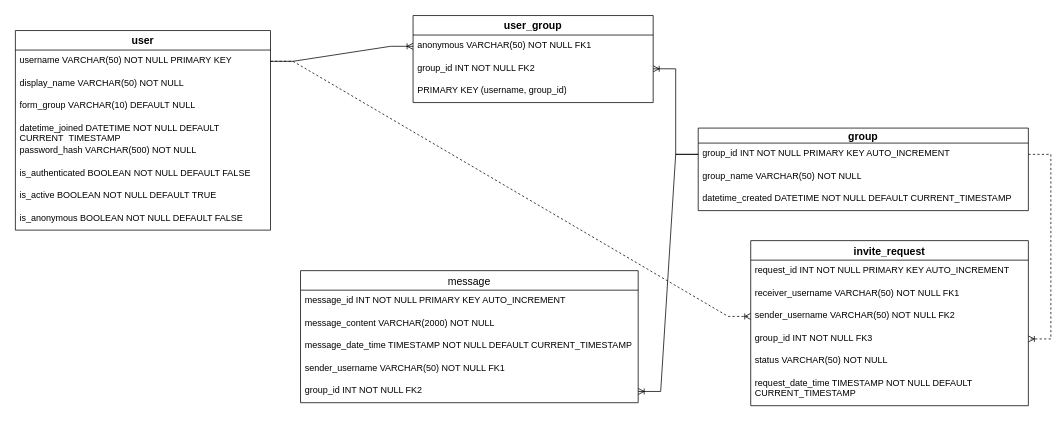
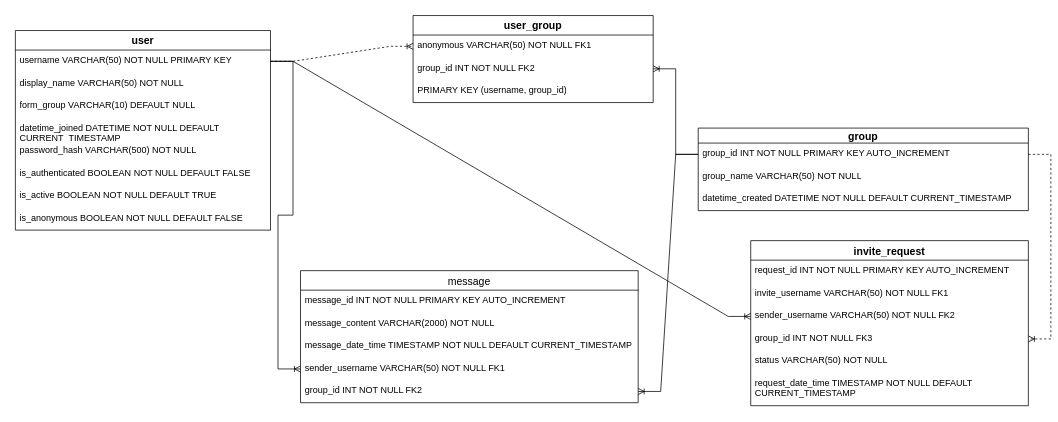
(353, 52) -> (353, 52)
(519, 194) -> (519, 194)
none -> (286, 215)
(855, 293) -> (849, 293)
